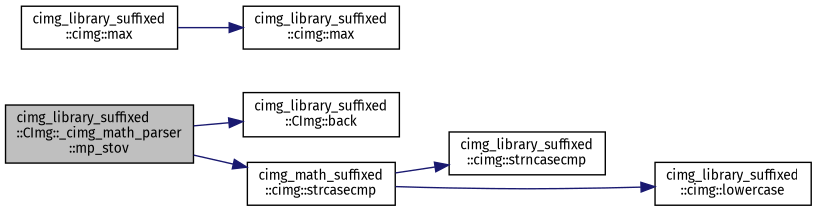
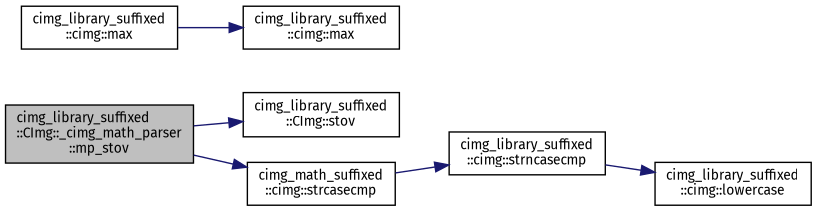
(321, 115) -> (321, 115)
(518, 189) -> (623, 168)
